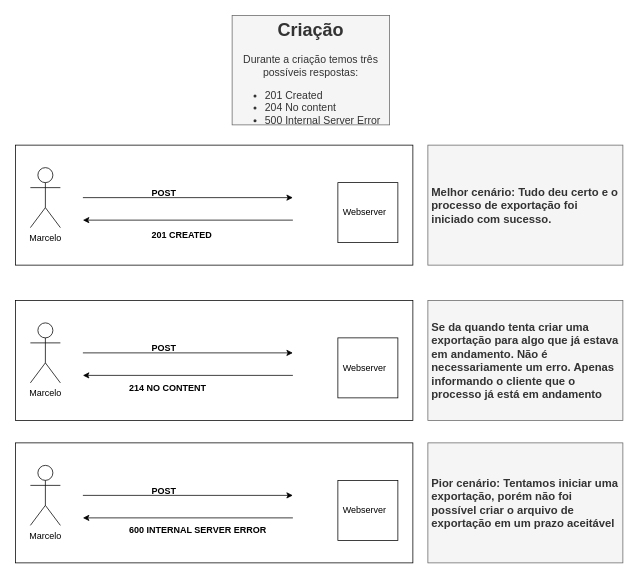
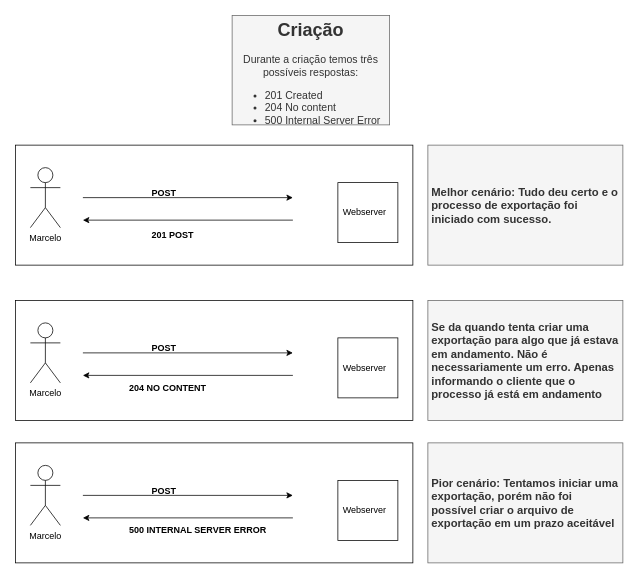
(178, 235) -> (171, 235)
(162, 388) -> (162, 388)
(189, 531) -> (189, 531)
